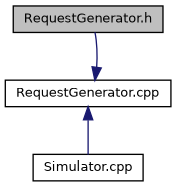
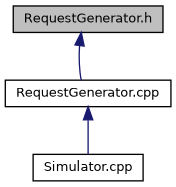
(97, 50) -> (79, 63)
